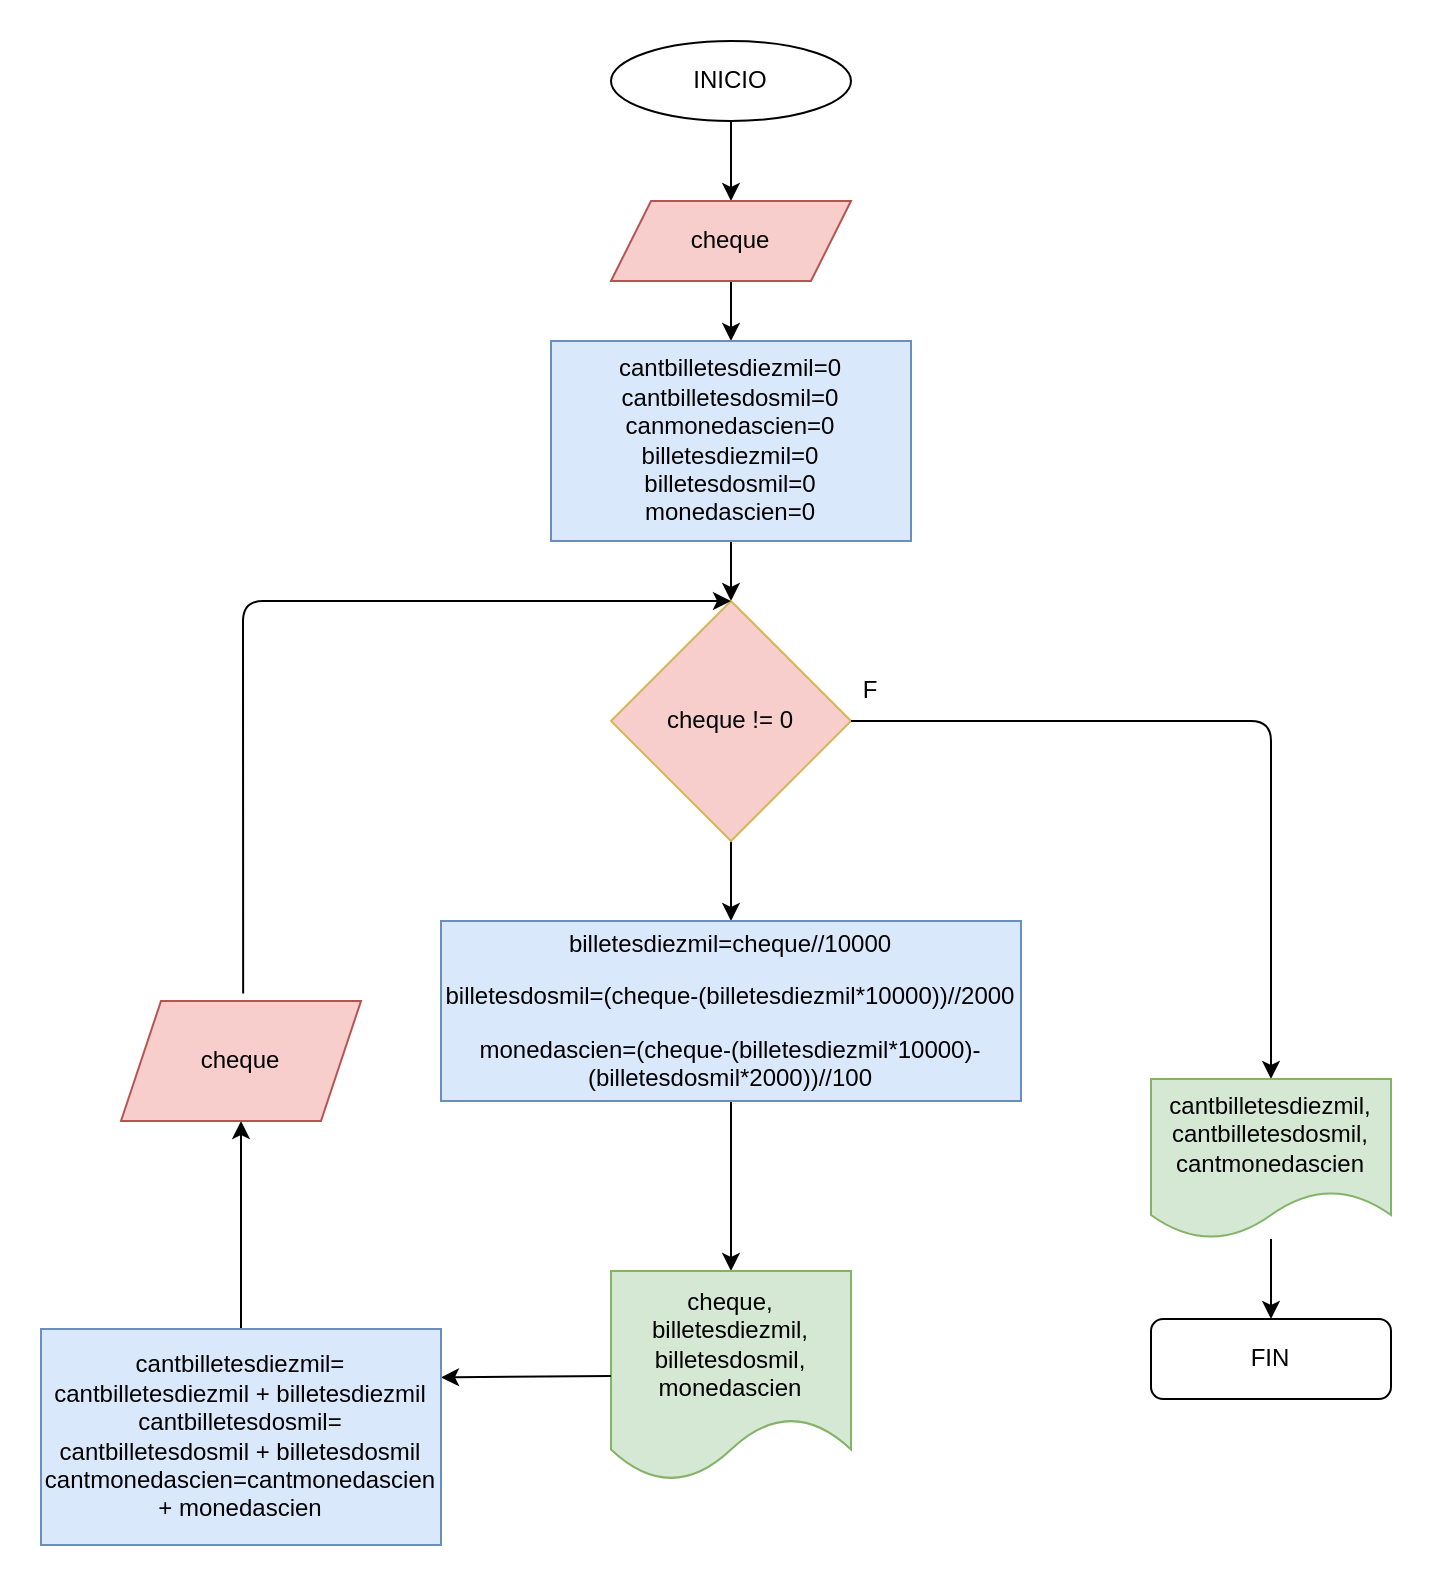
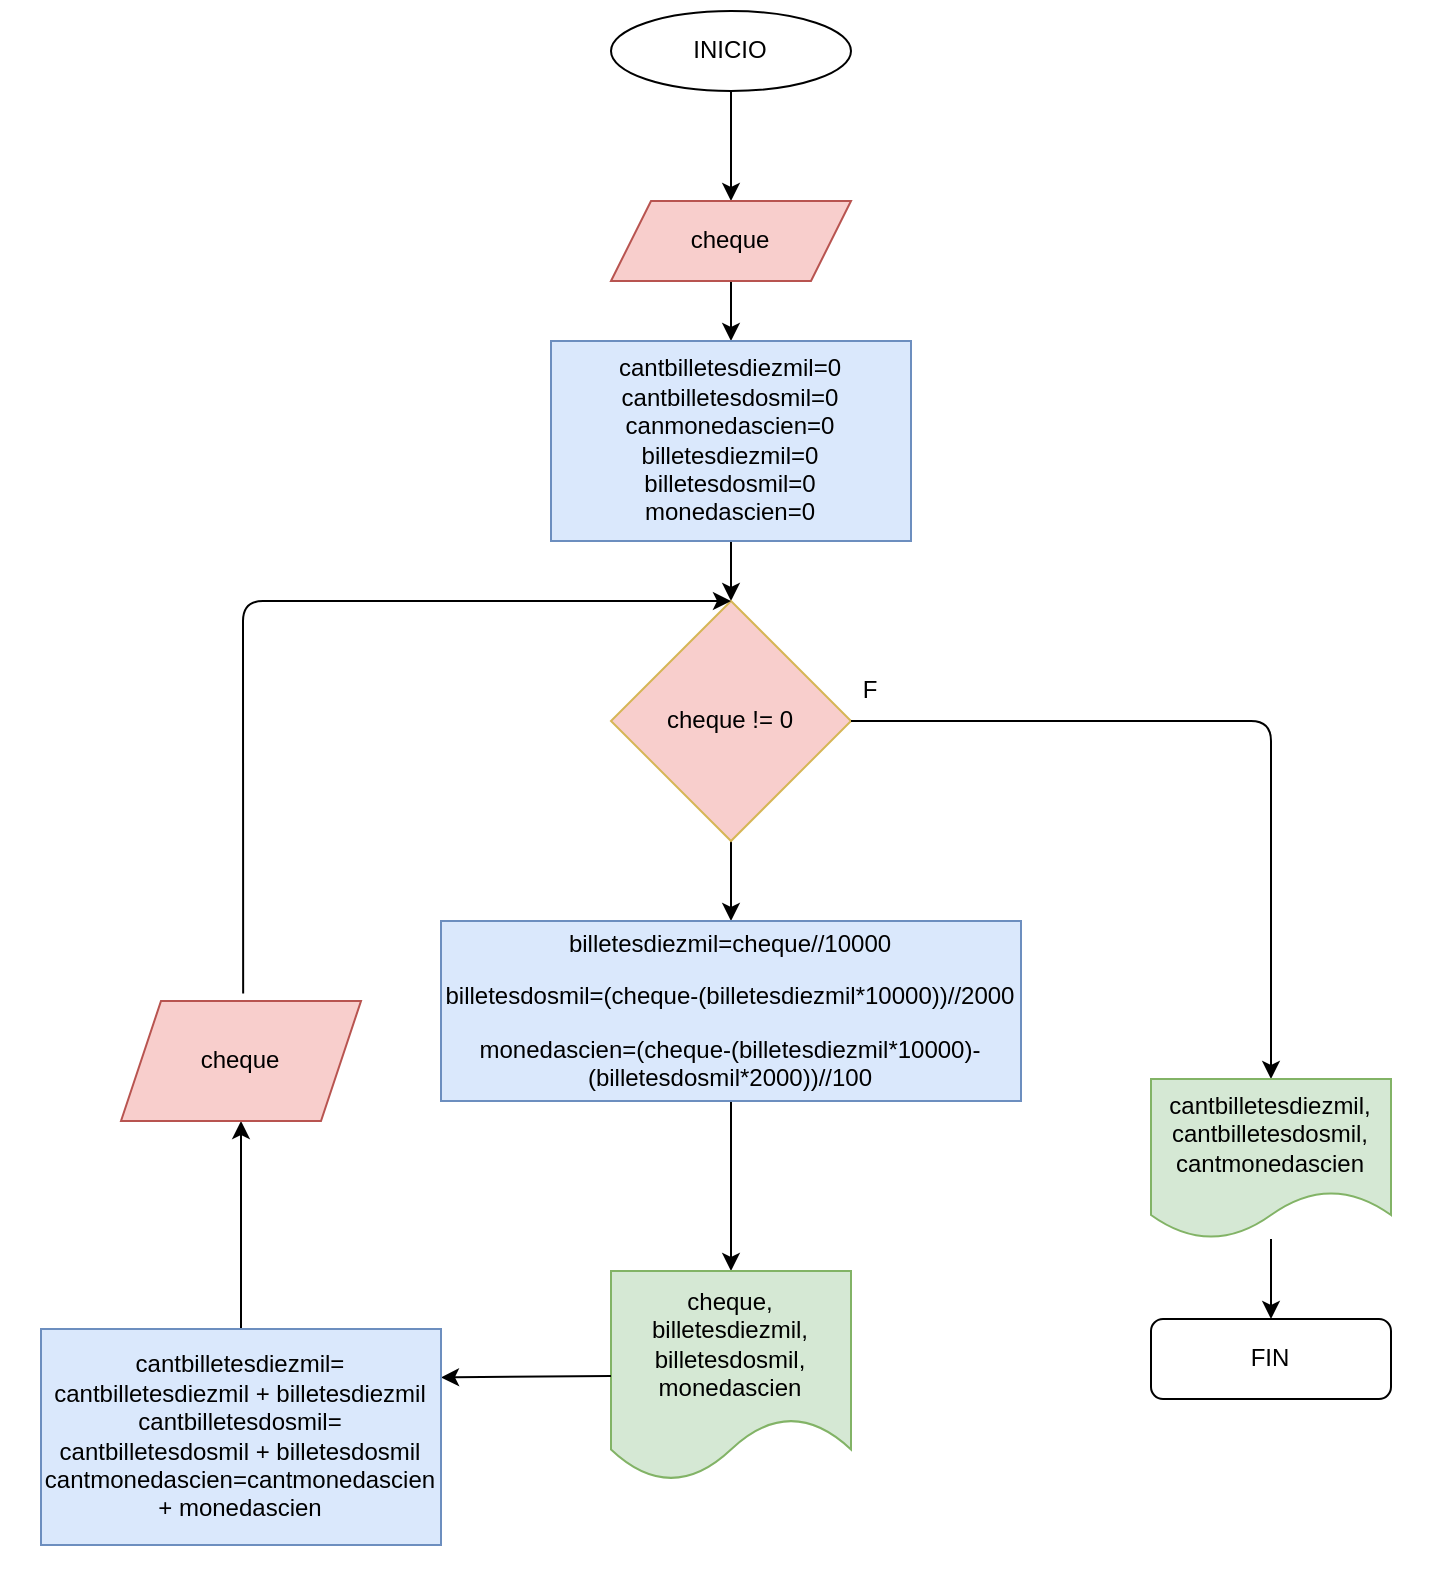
(731, 81) -> (731, 51)
